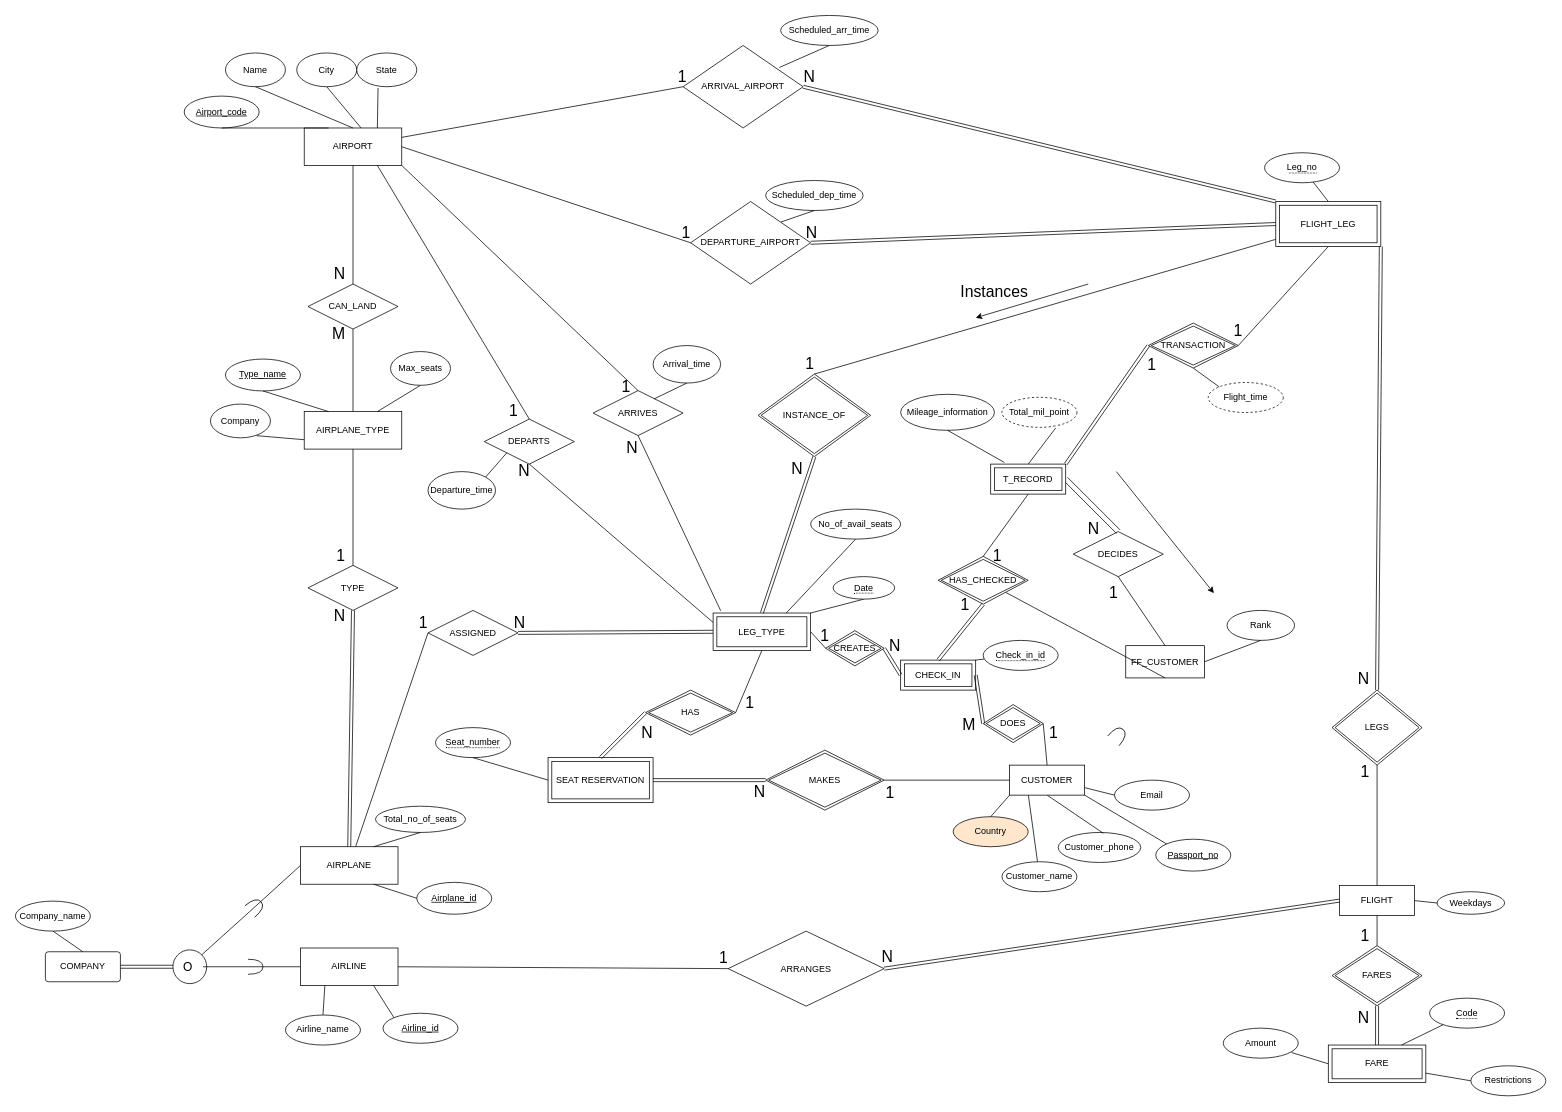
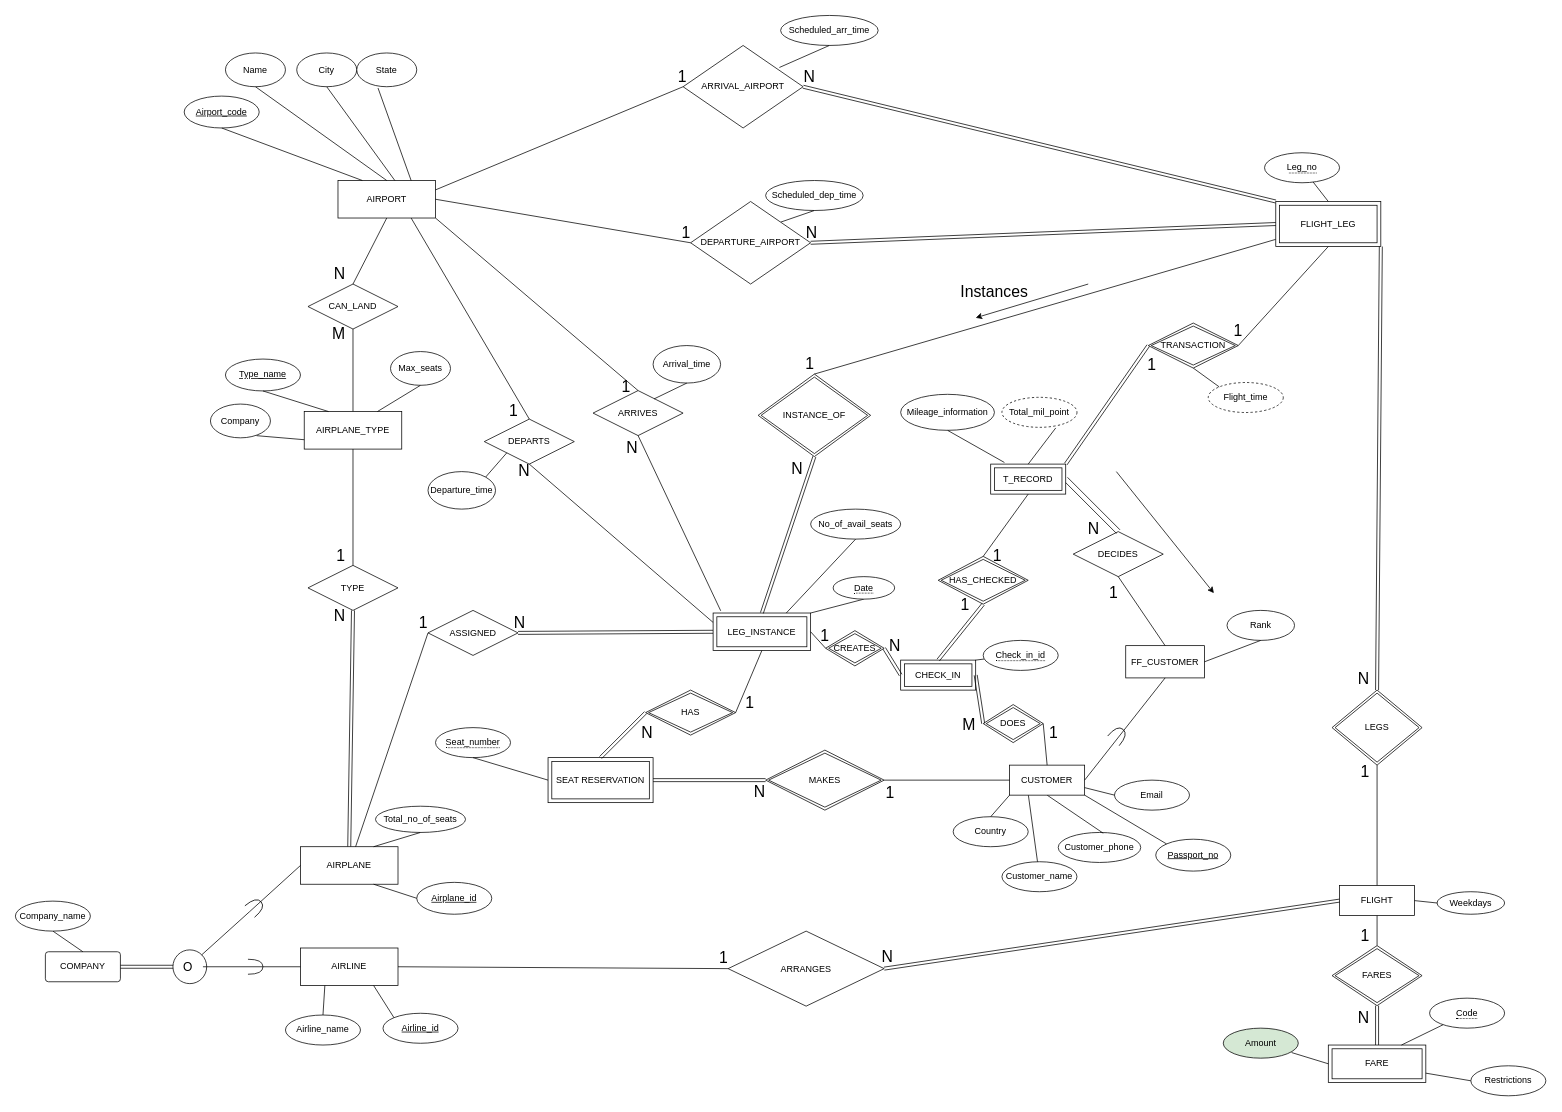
(353, 147) -> (387, 199)
(762, 632) -> (762, 632)
(1085, 635) -> (1125, 729)
(990, 831) -> (990, 831)
(1260, 1043) -> (1260, 1043)
